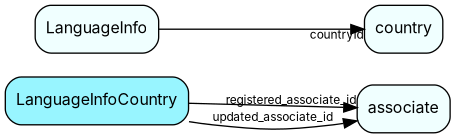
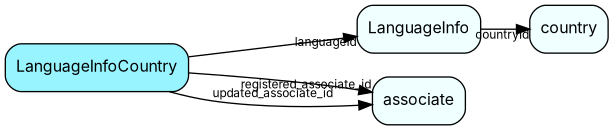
none -> (266, 47)
